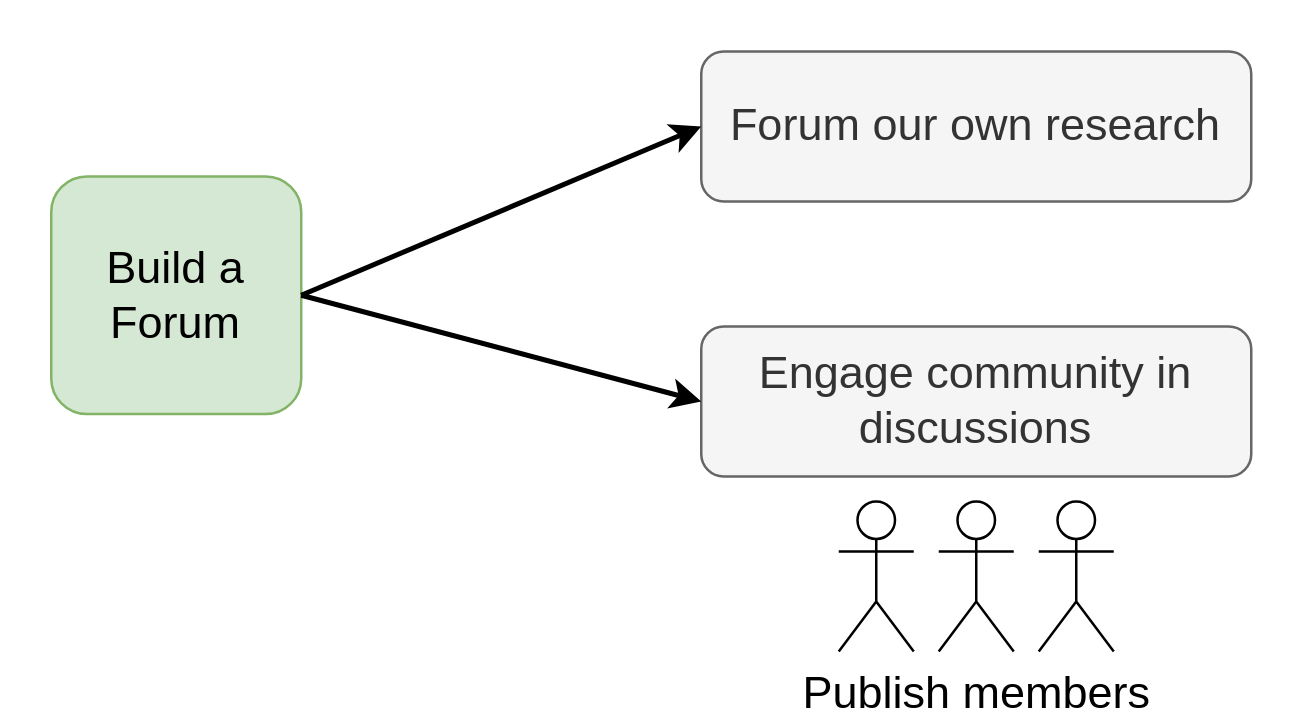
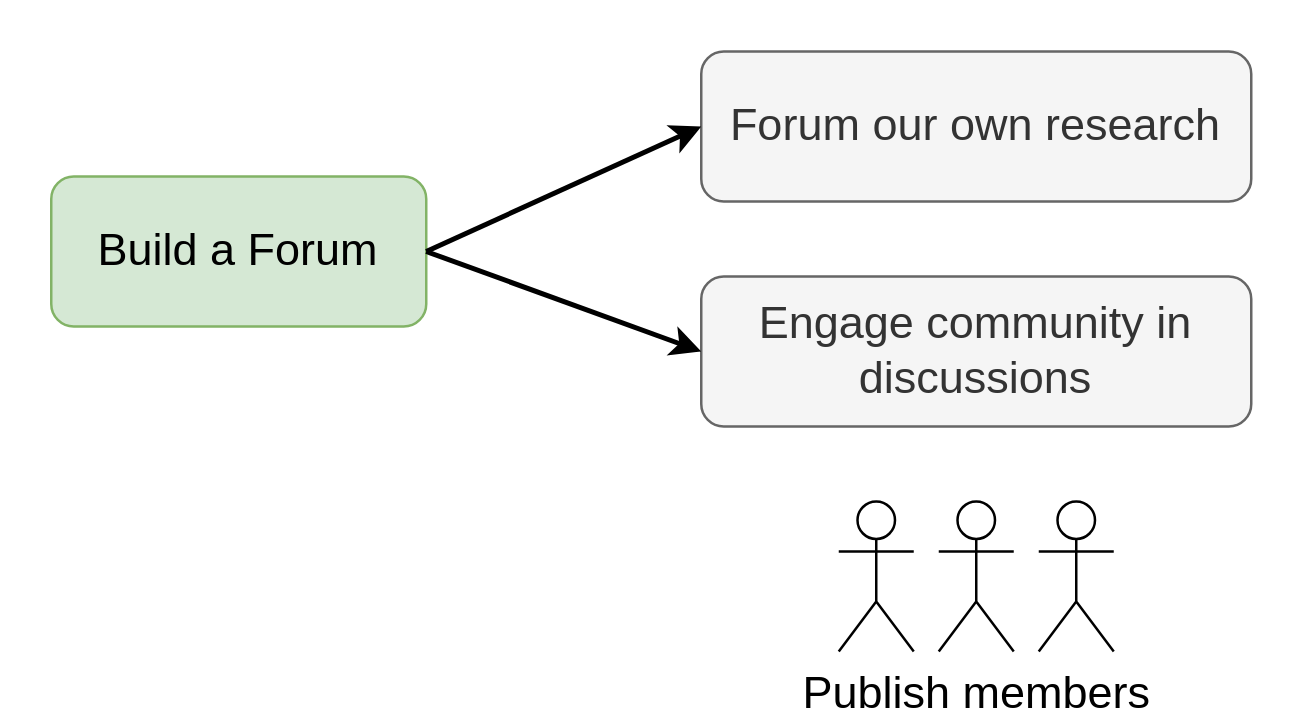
(176, 295) -> (239, 251)
(976, 401) -> (976, 351)
